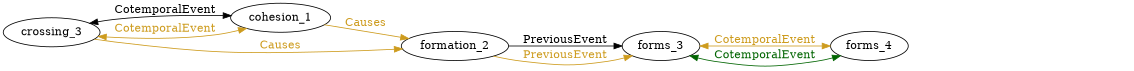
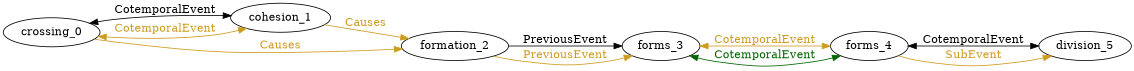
(52, 32) -> (52, 32)
none -> (1085, 46)
